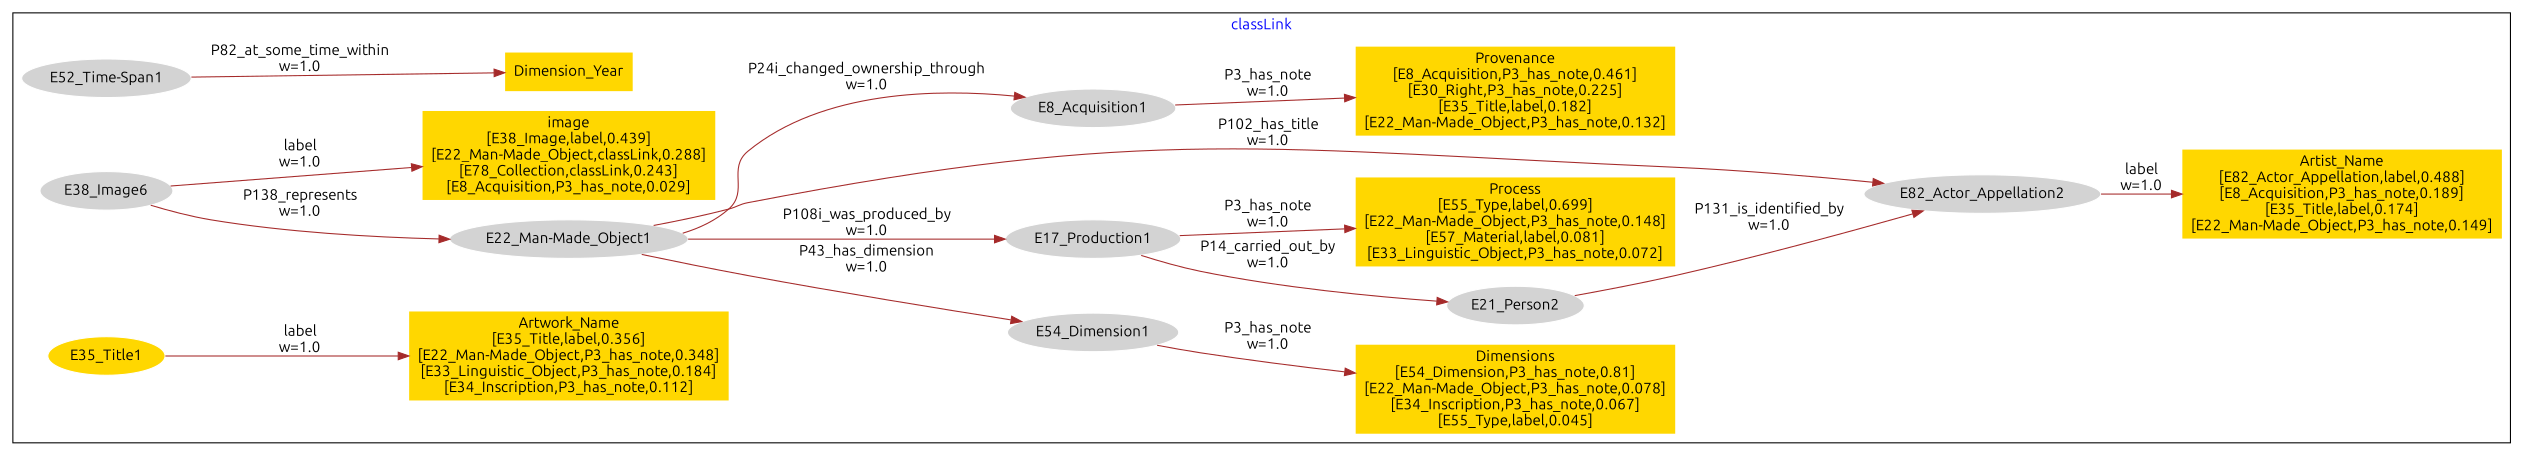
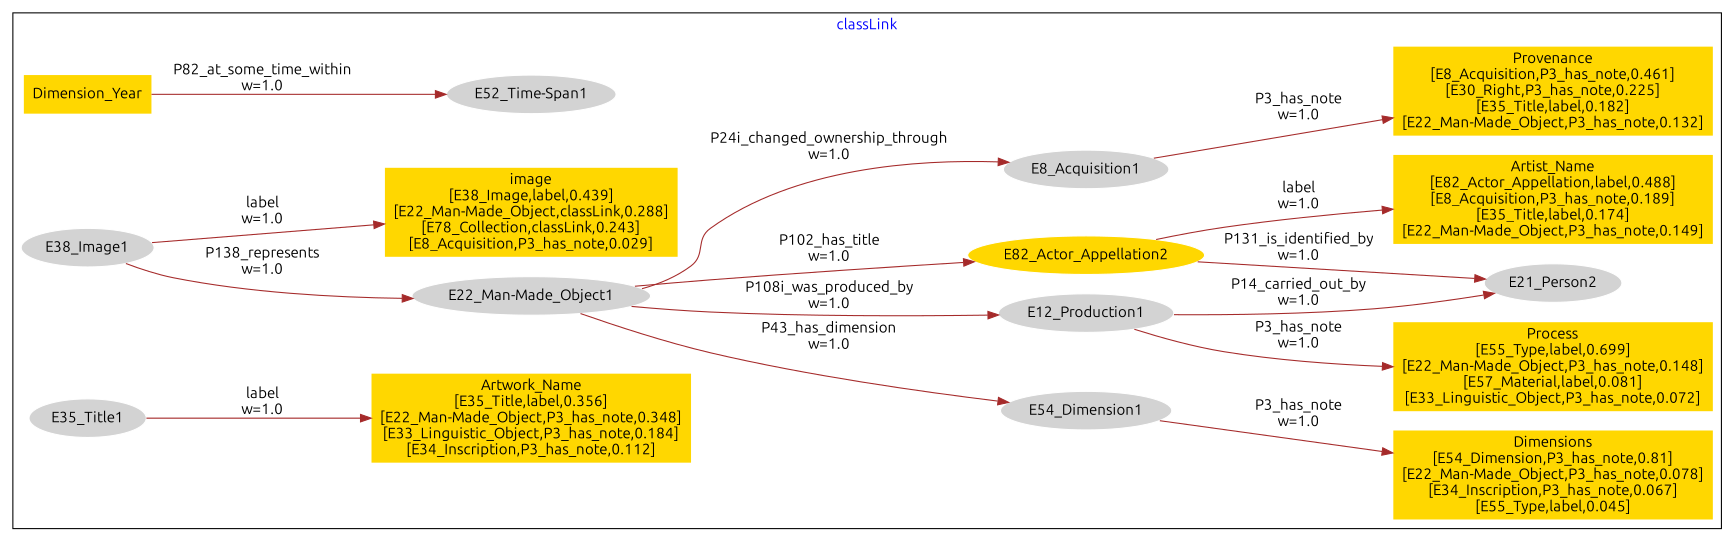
(343, 75) -> (293, 94)
(106, 191) -> (88, 248)
(1982, 194) -> (1086, 255)
(1093, 239) -> (1086, 313)
(1745, 259) -> (1336, 270)
(106, 356) -> (88, 418)
